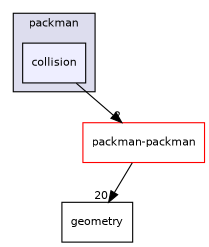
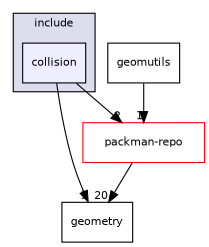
(54, 24) -> (54, 24)
none -> (144, 63)
none -> (67, 138)
(144, 143) -> (144, 143)
